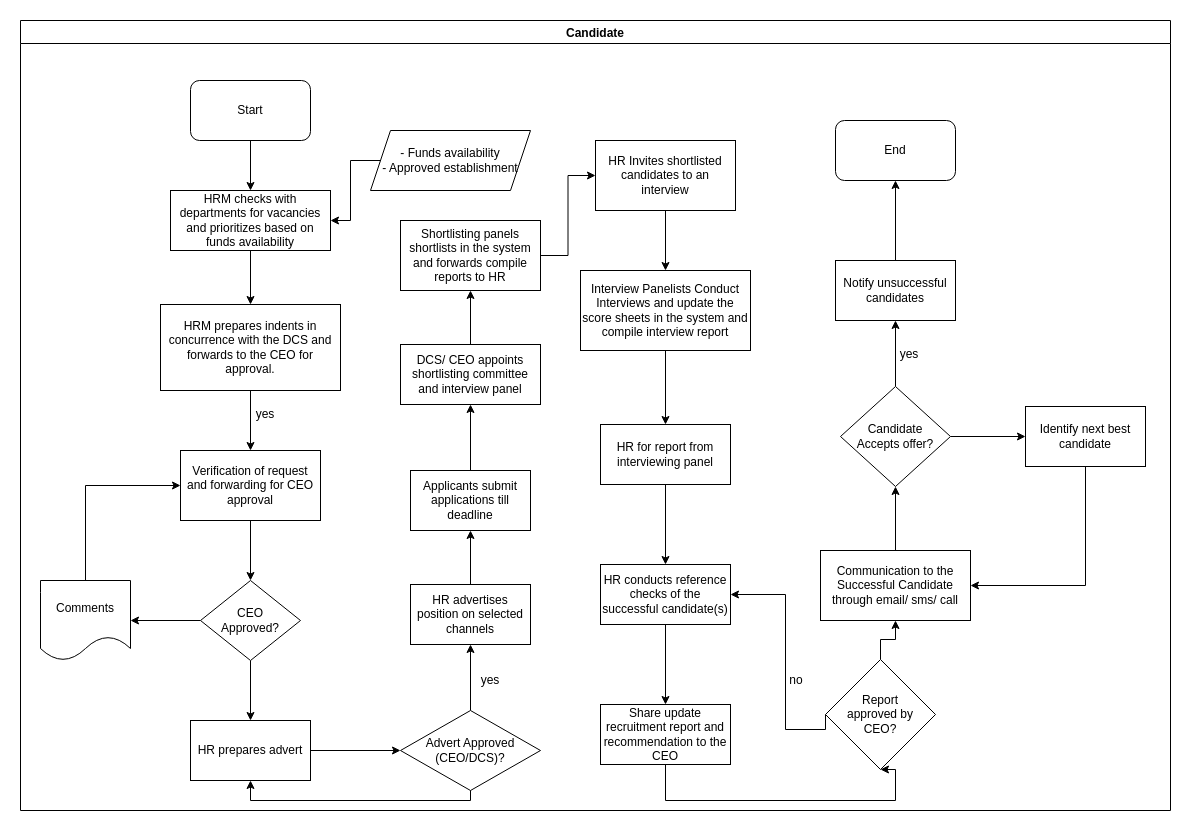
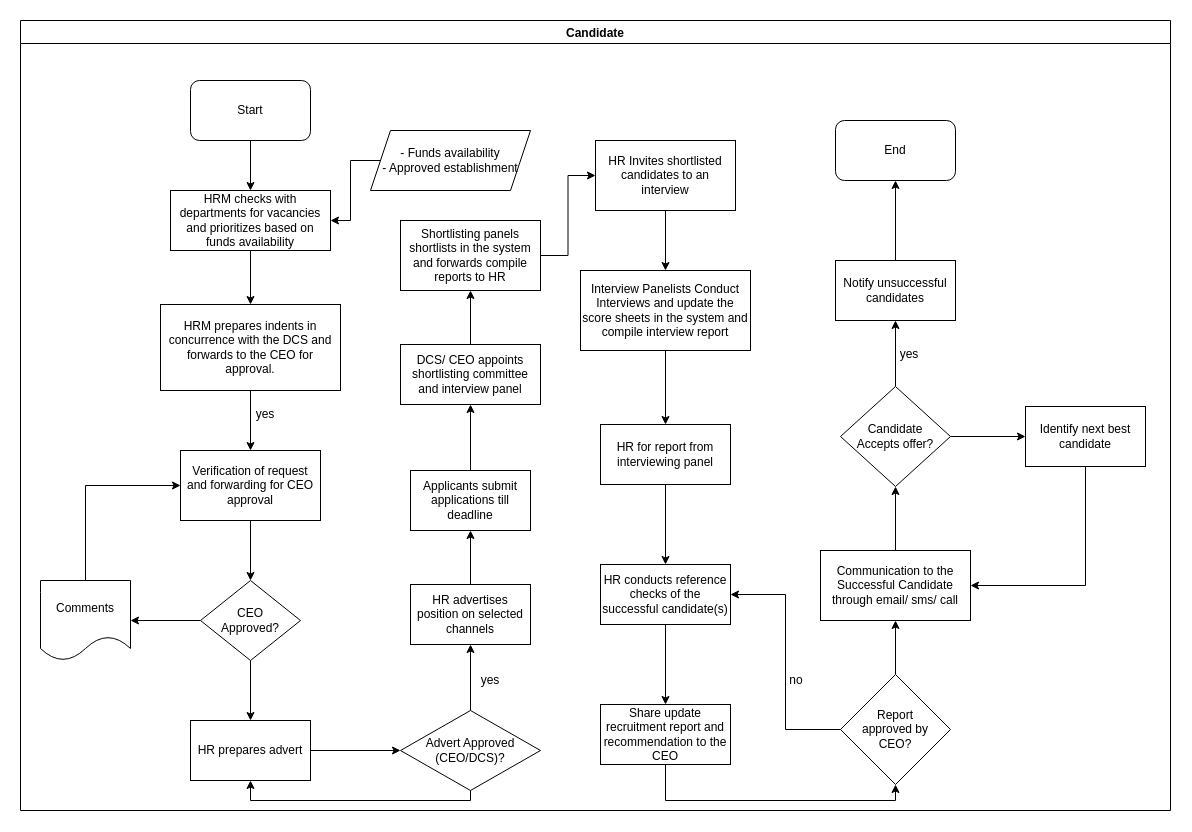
(881, 715) -> (896, 730)
